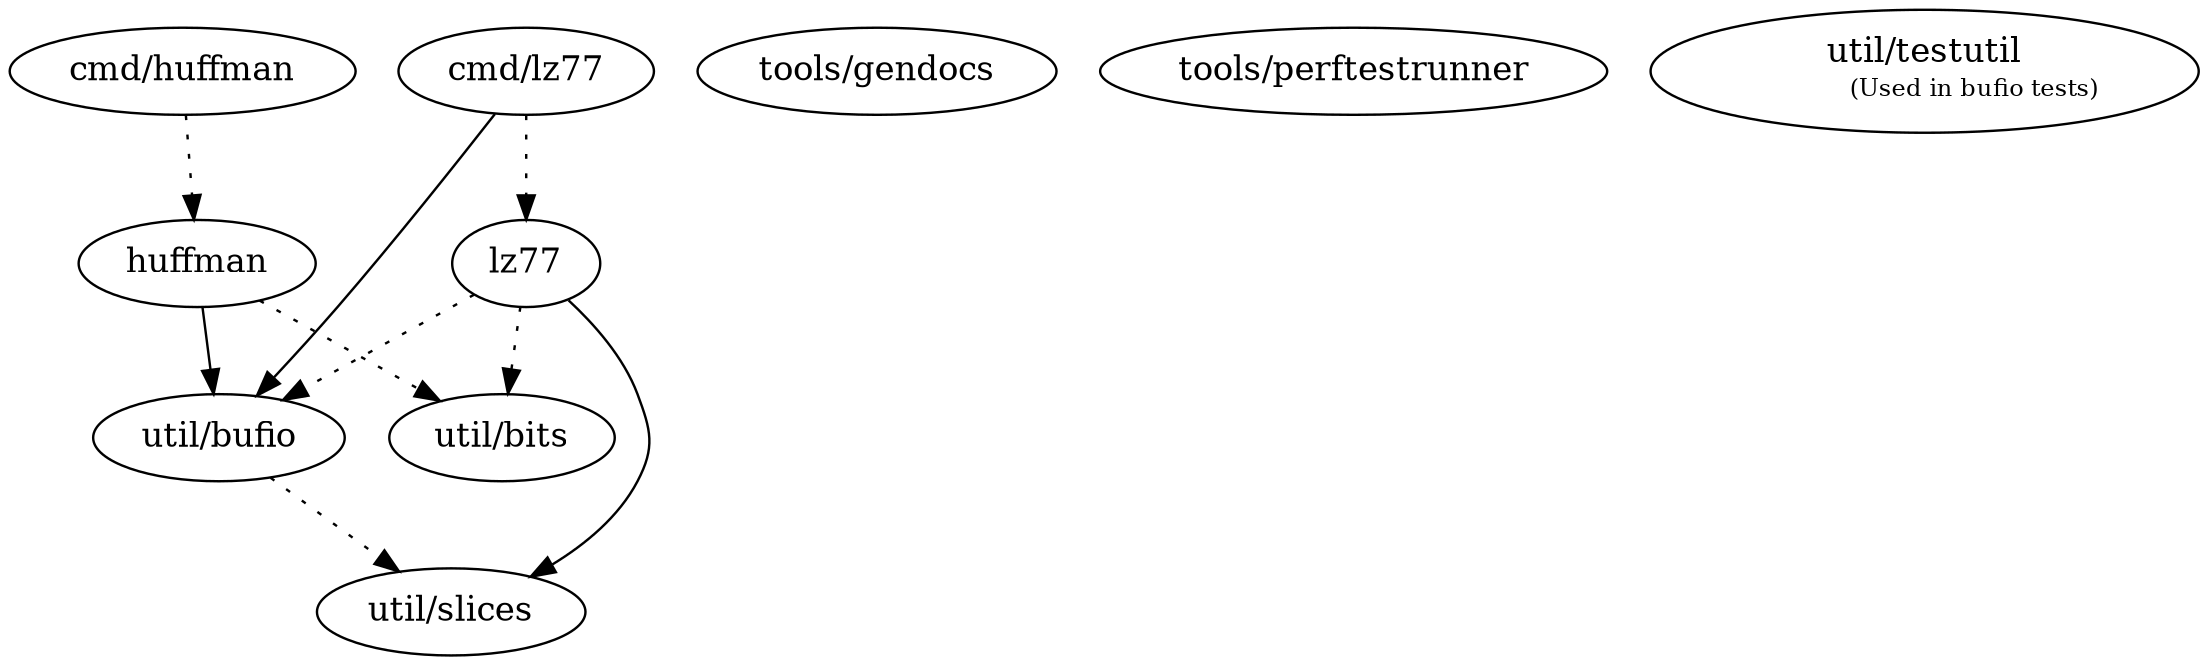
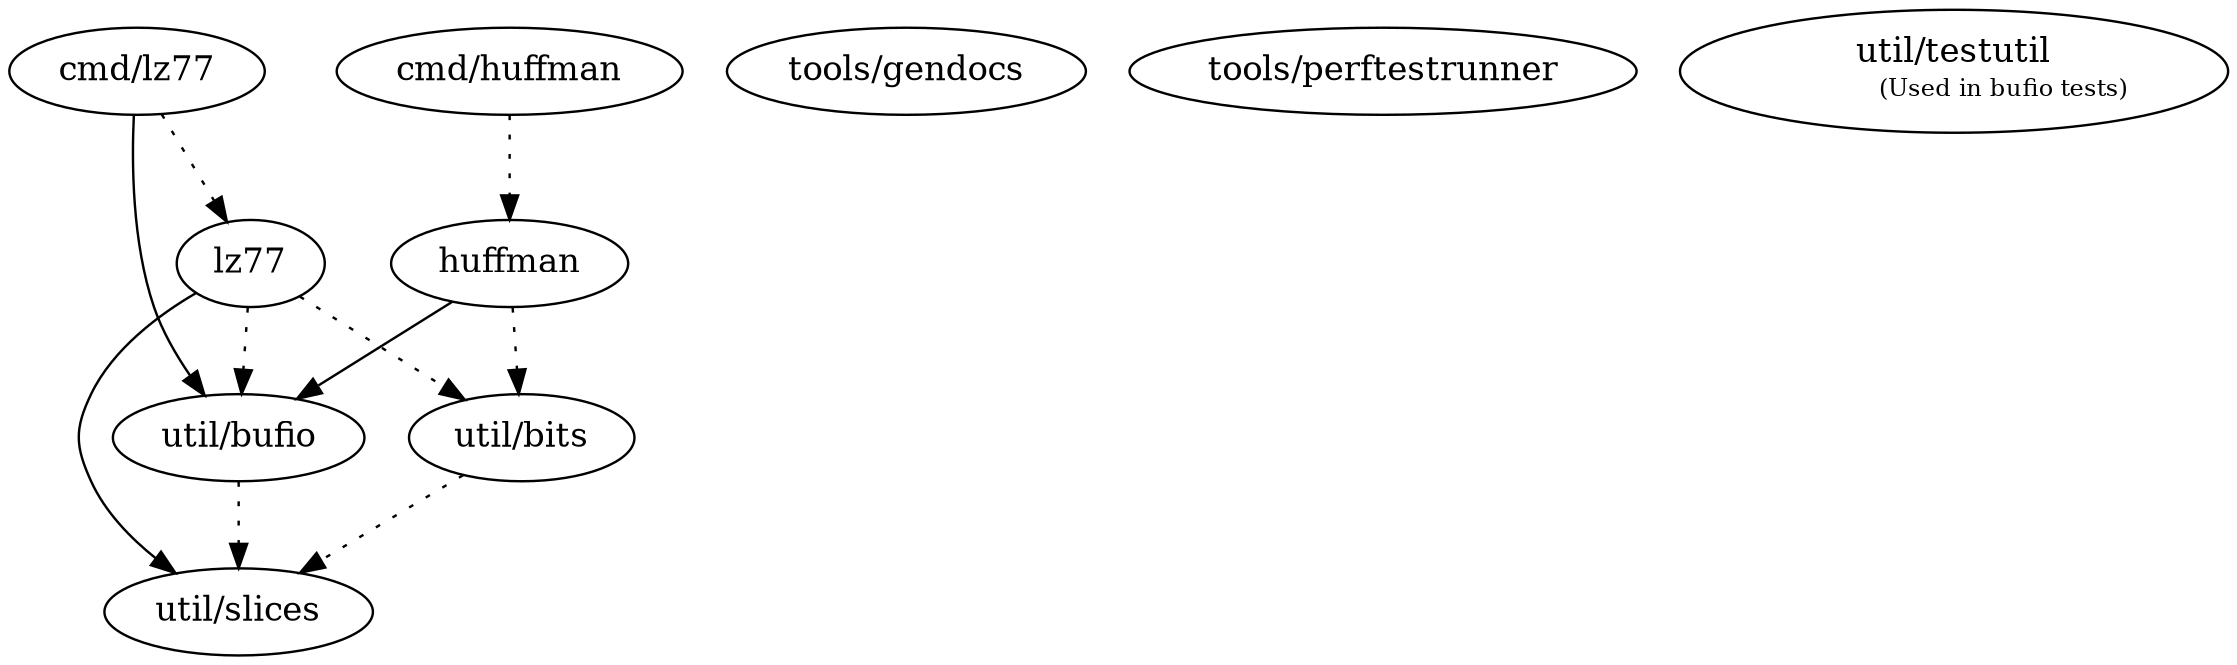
none -> (392, 518)
